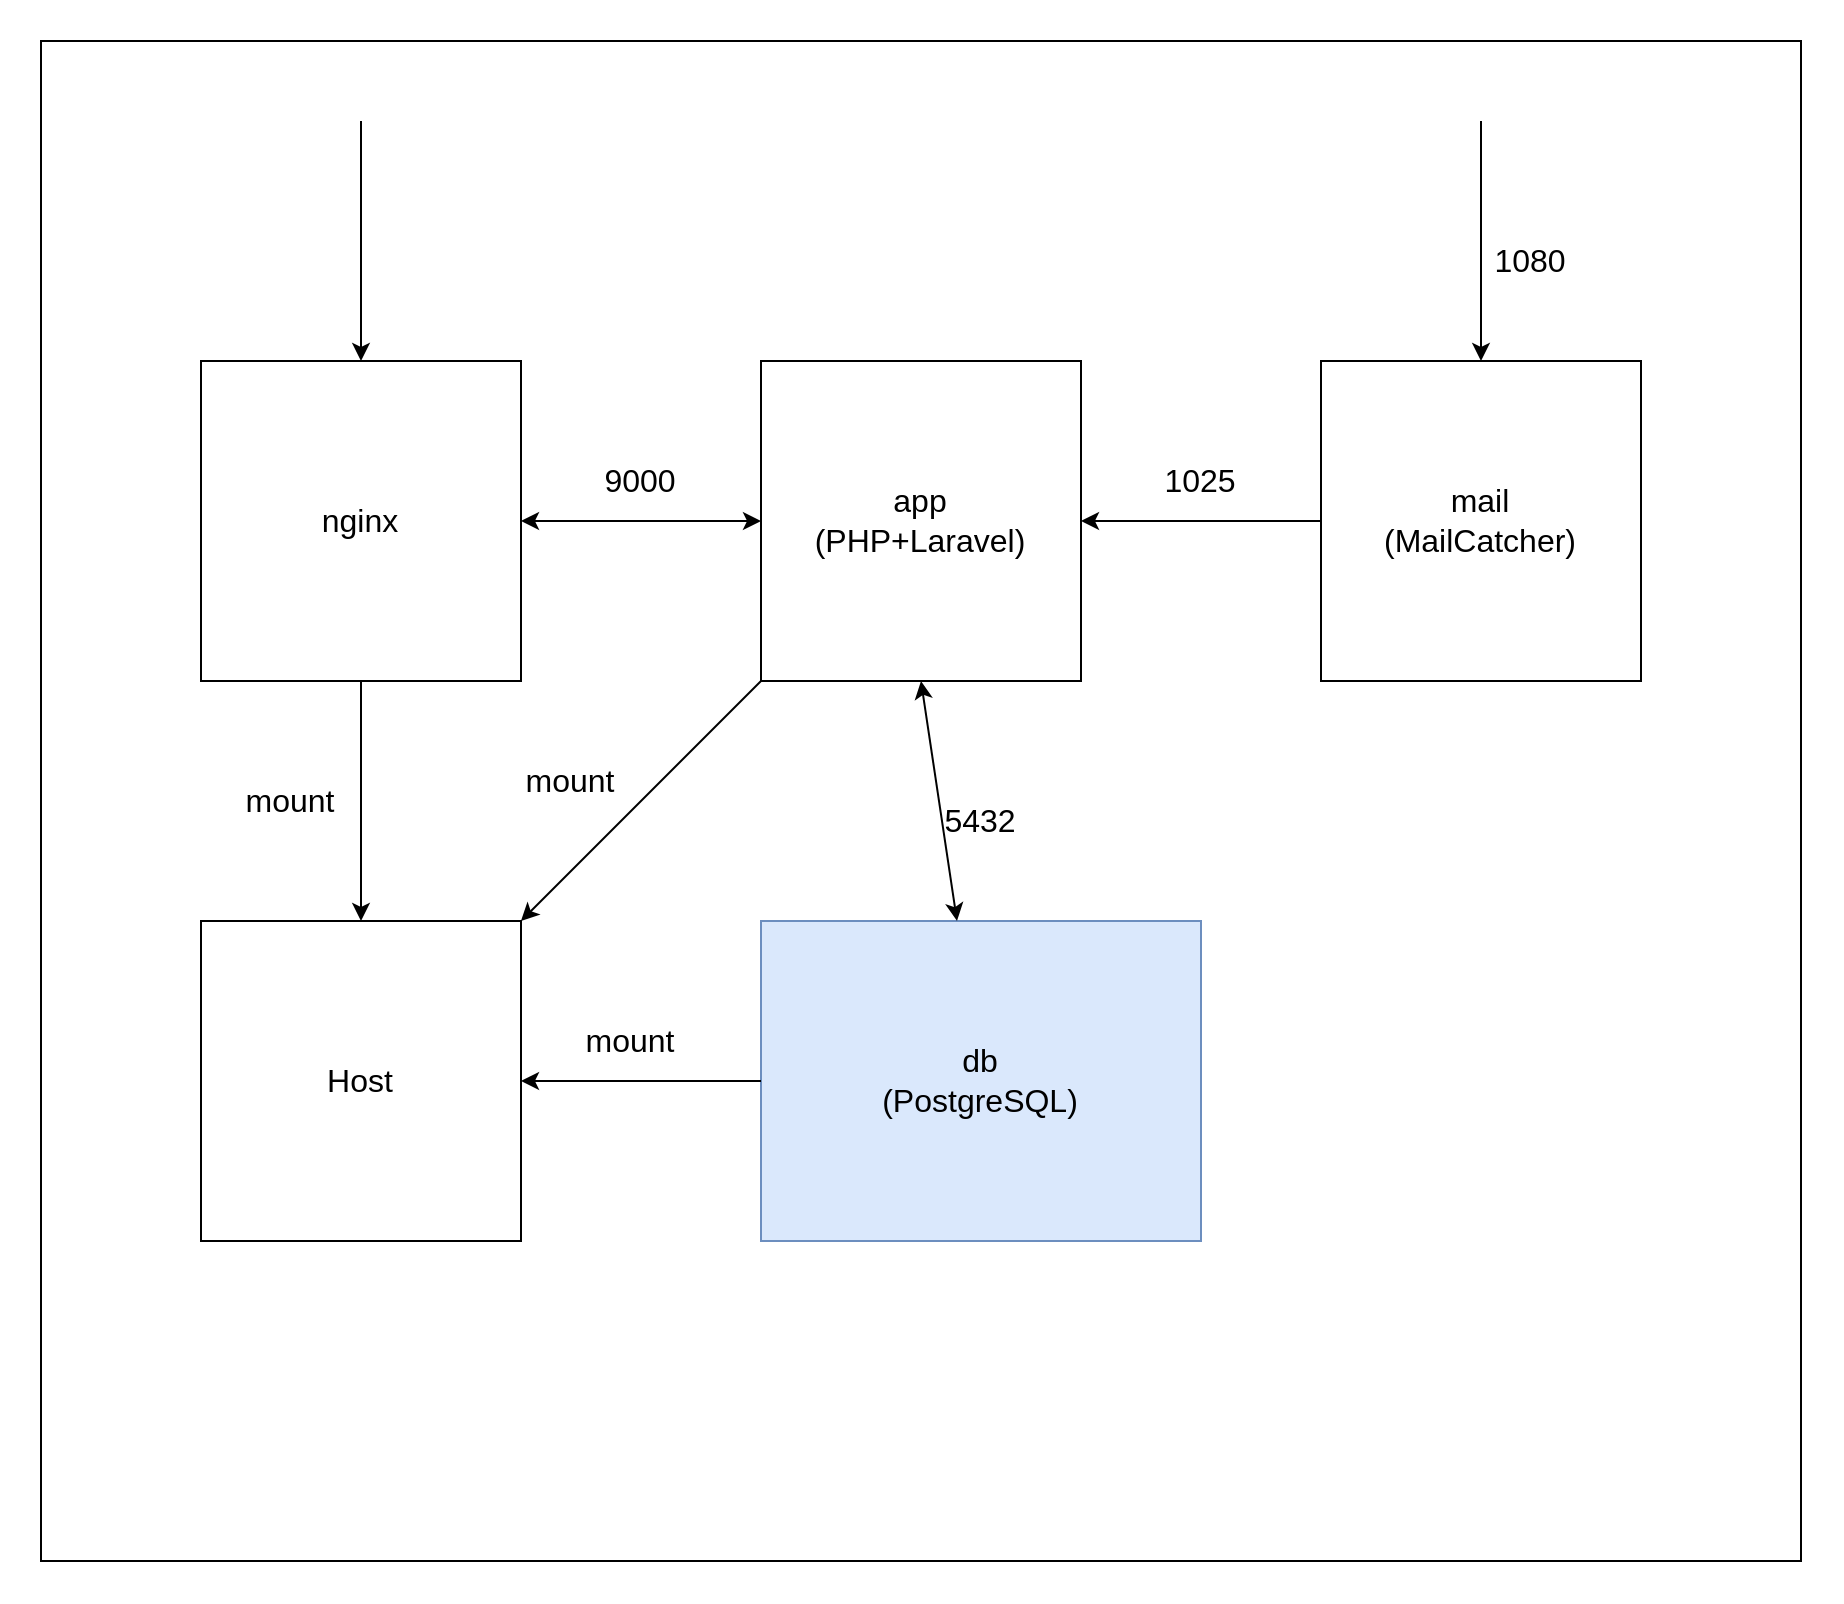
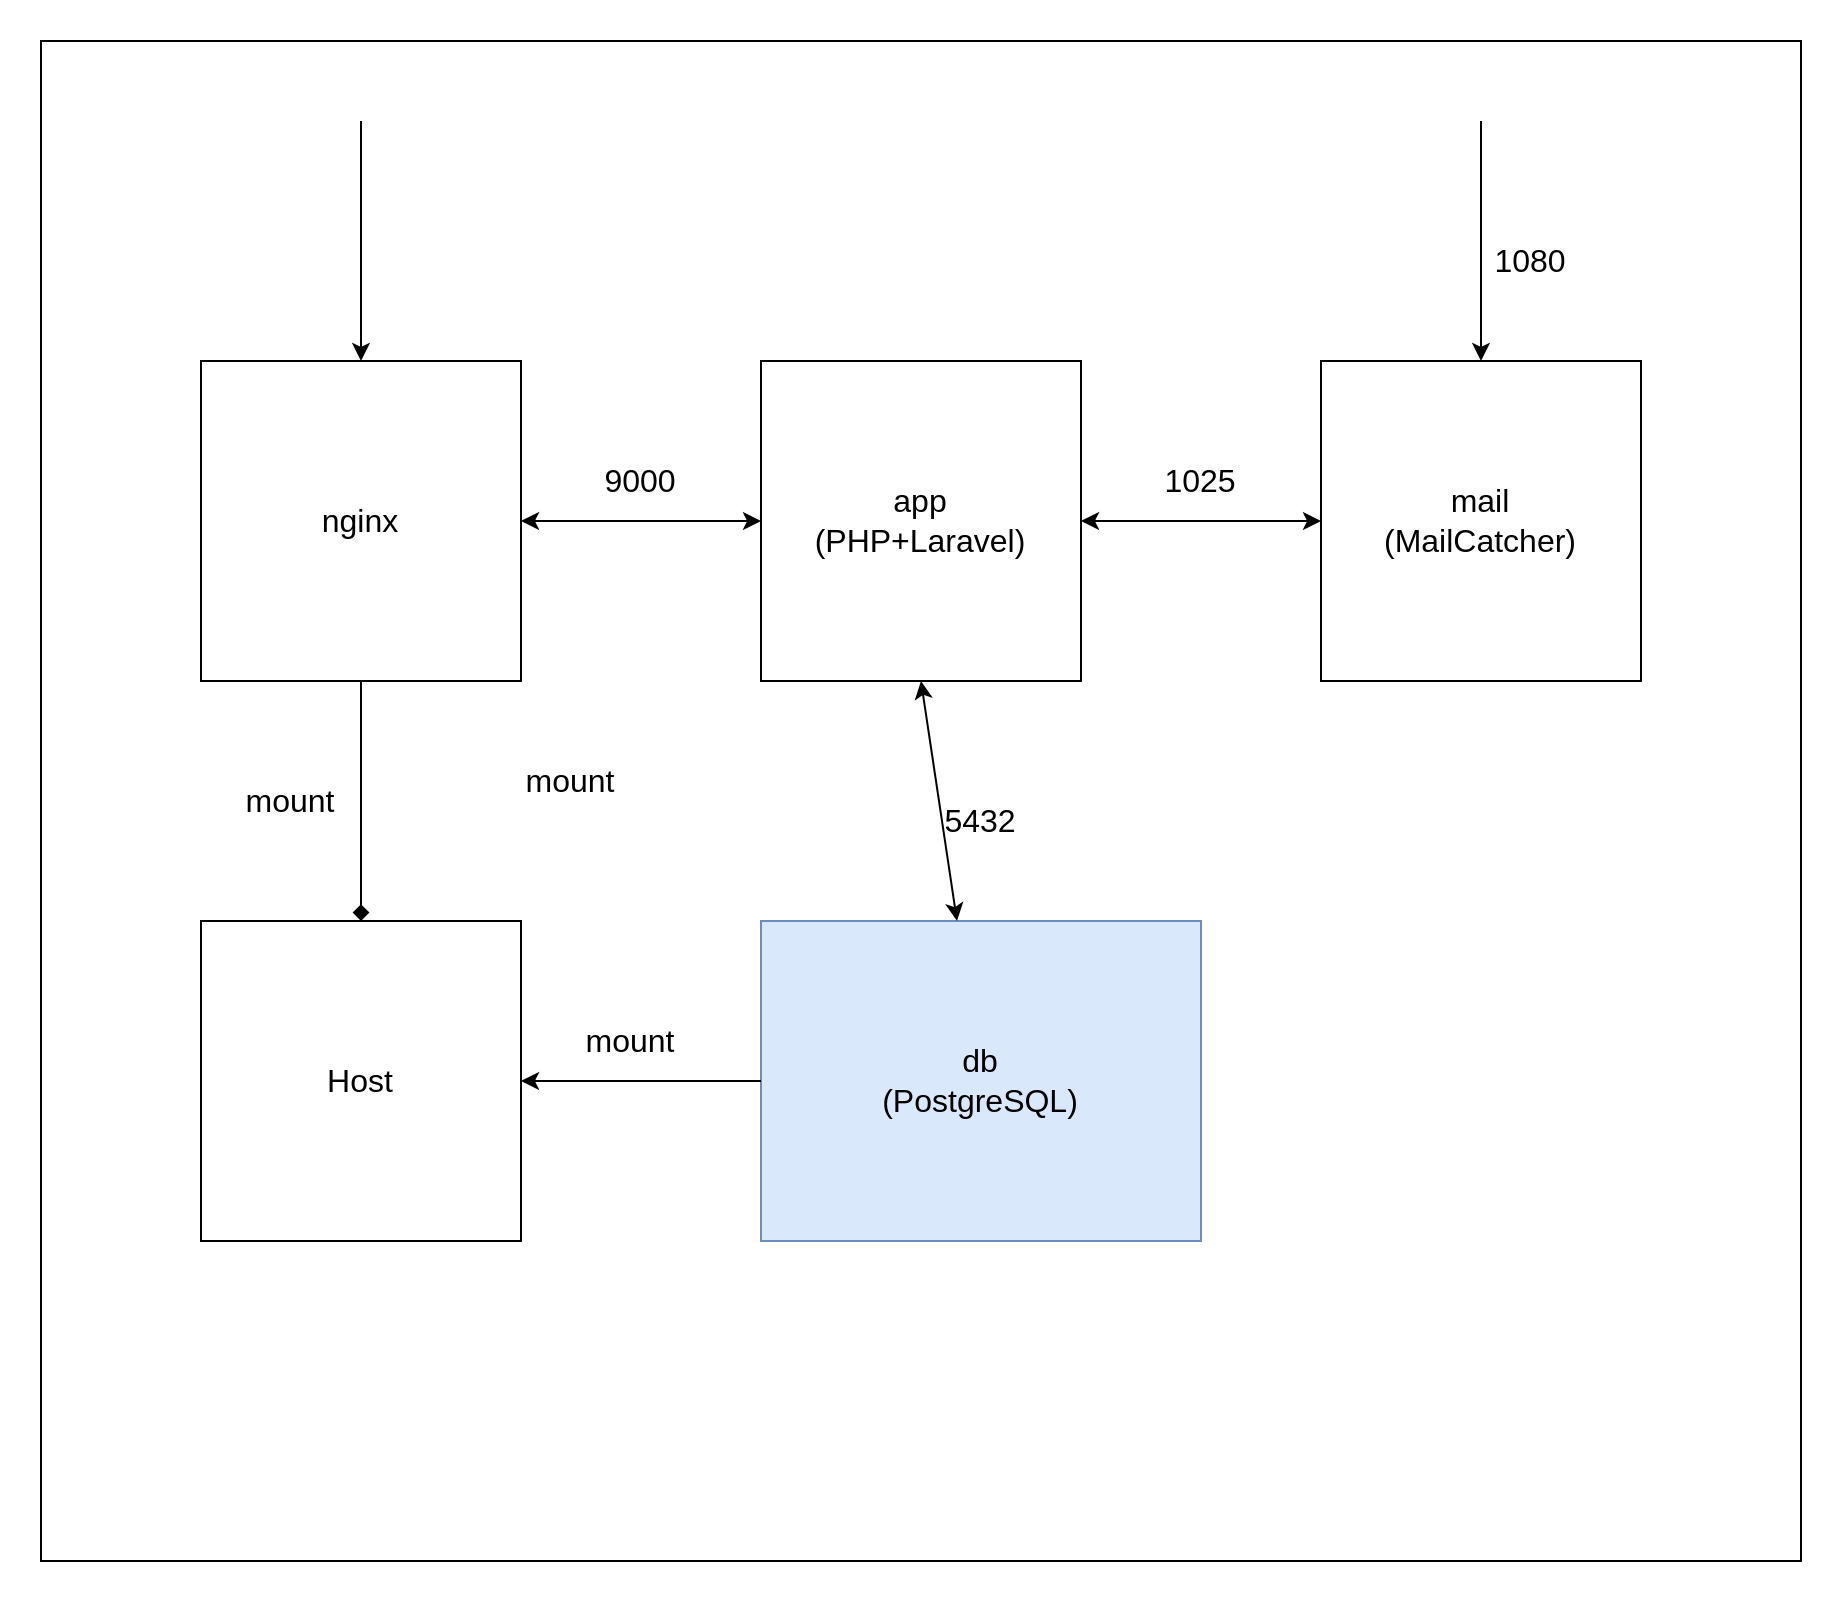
(1311, 521) -> (1306, 521)
(646, 797) -> none
(361, 906) -> (361, 905)
